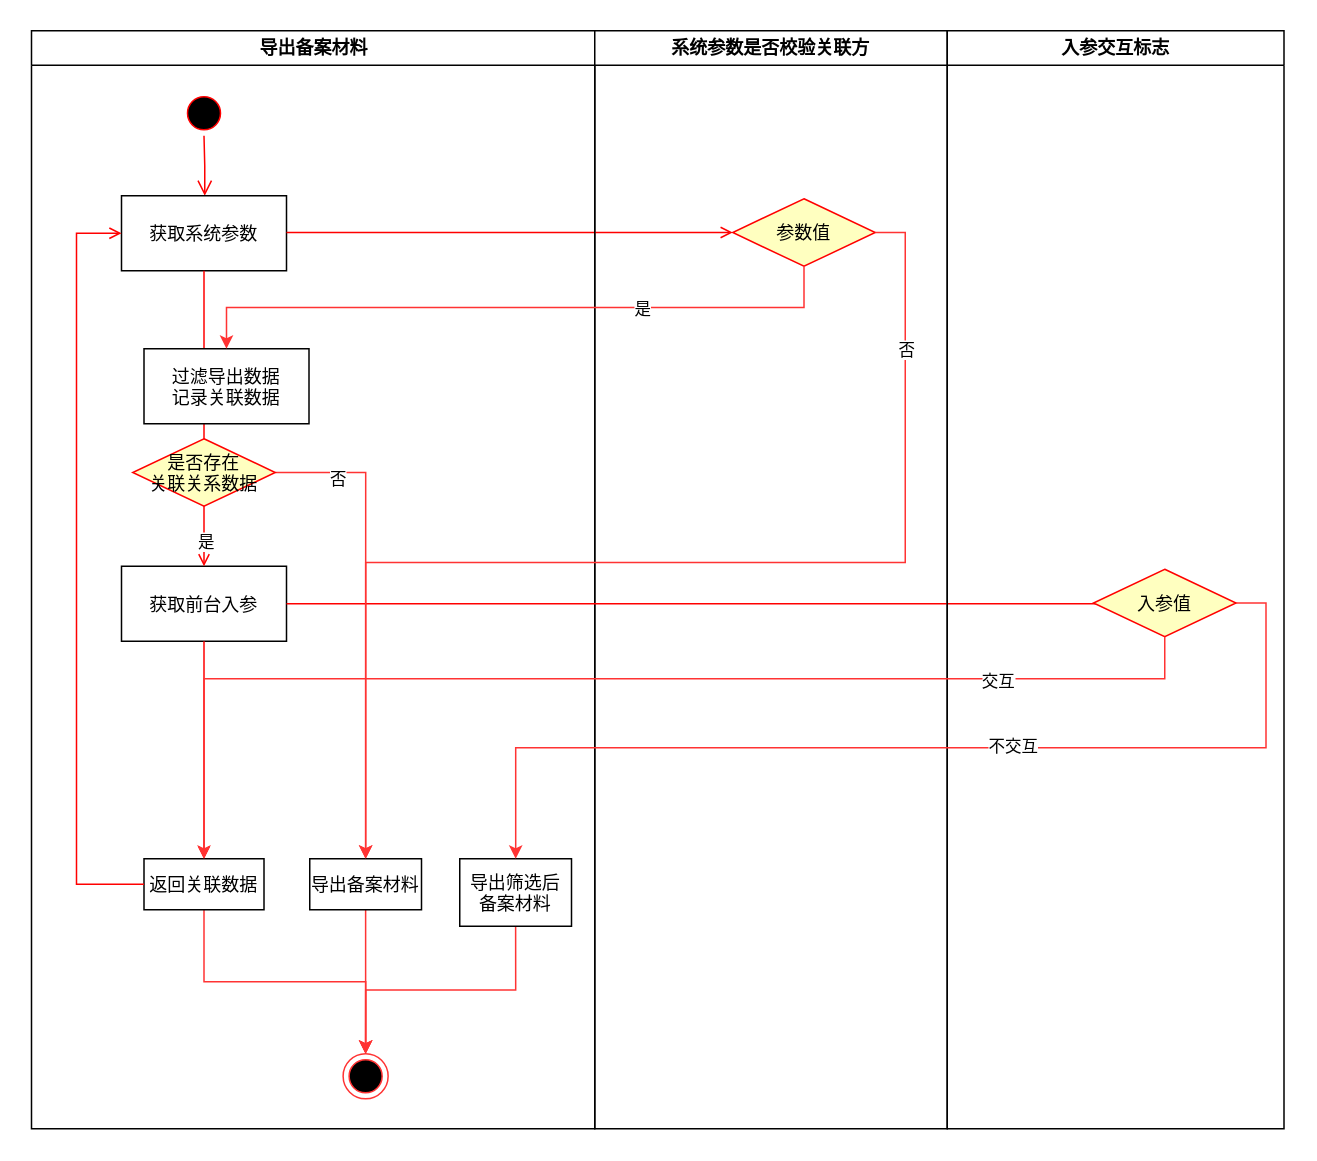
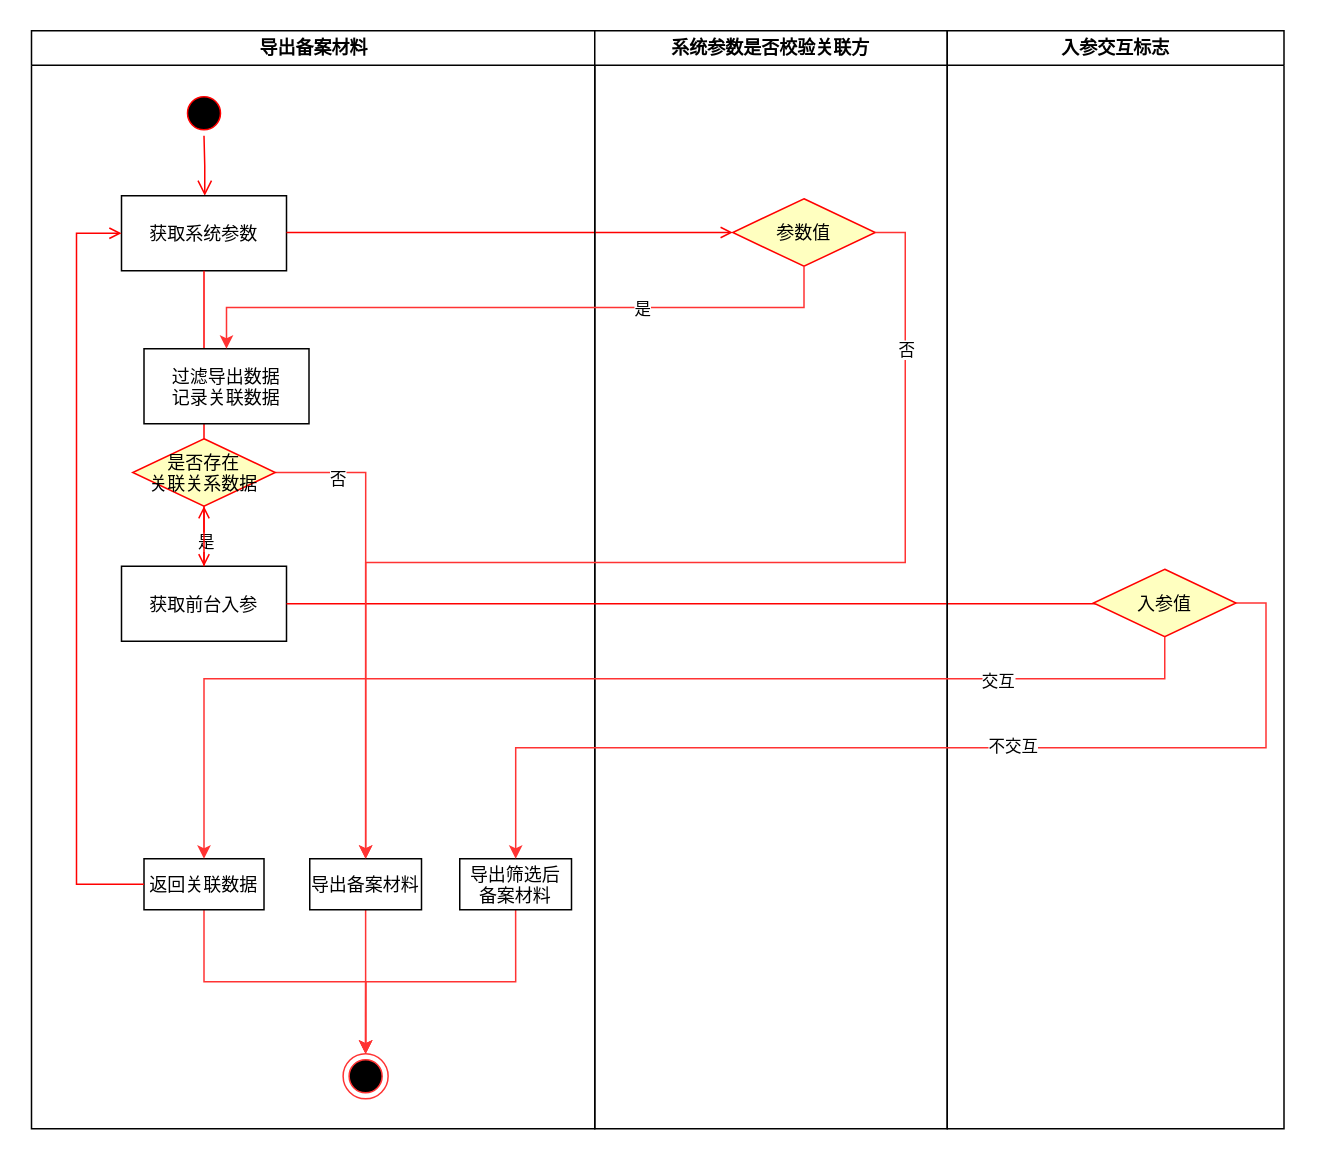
(204, 658) -> (204, 565)
(516, 893) -> (516, 884)
